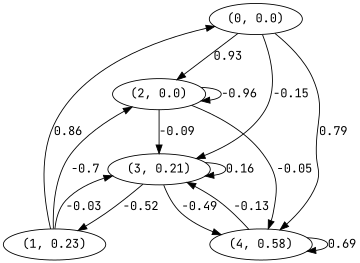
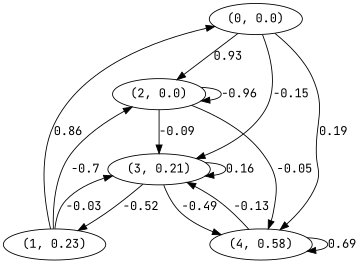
(334, 132) -> (334, 132)
